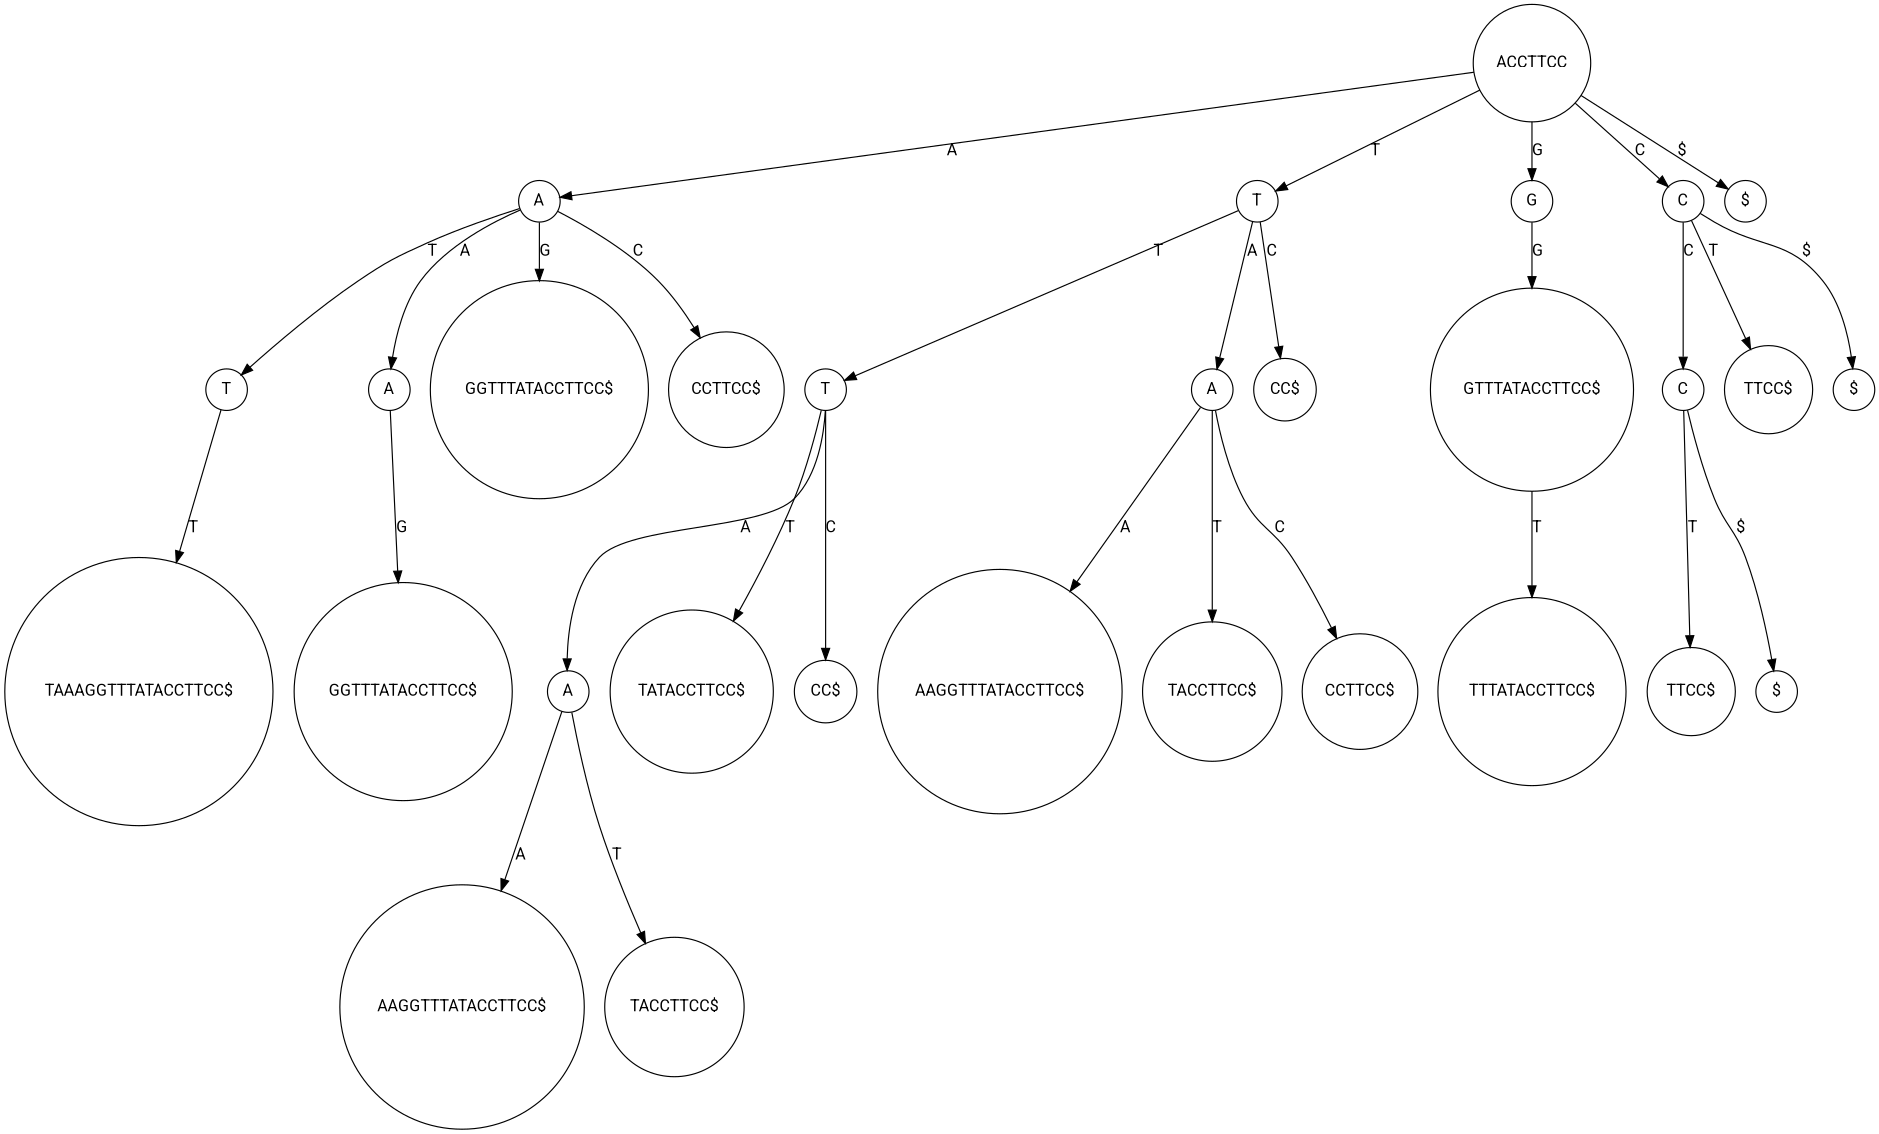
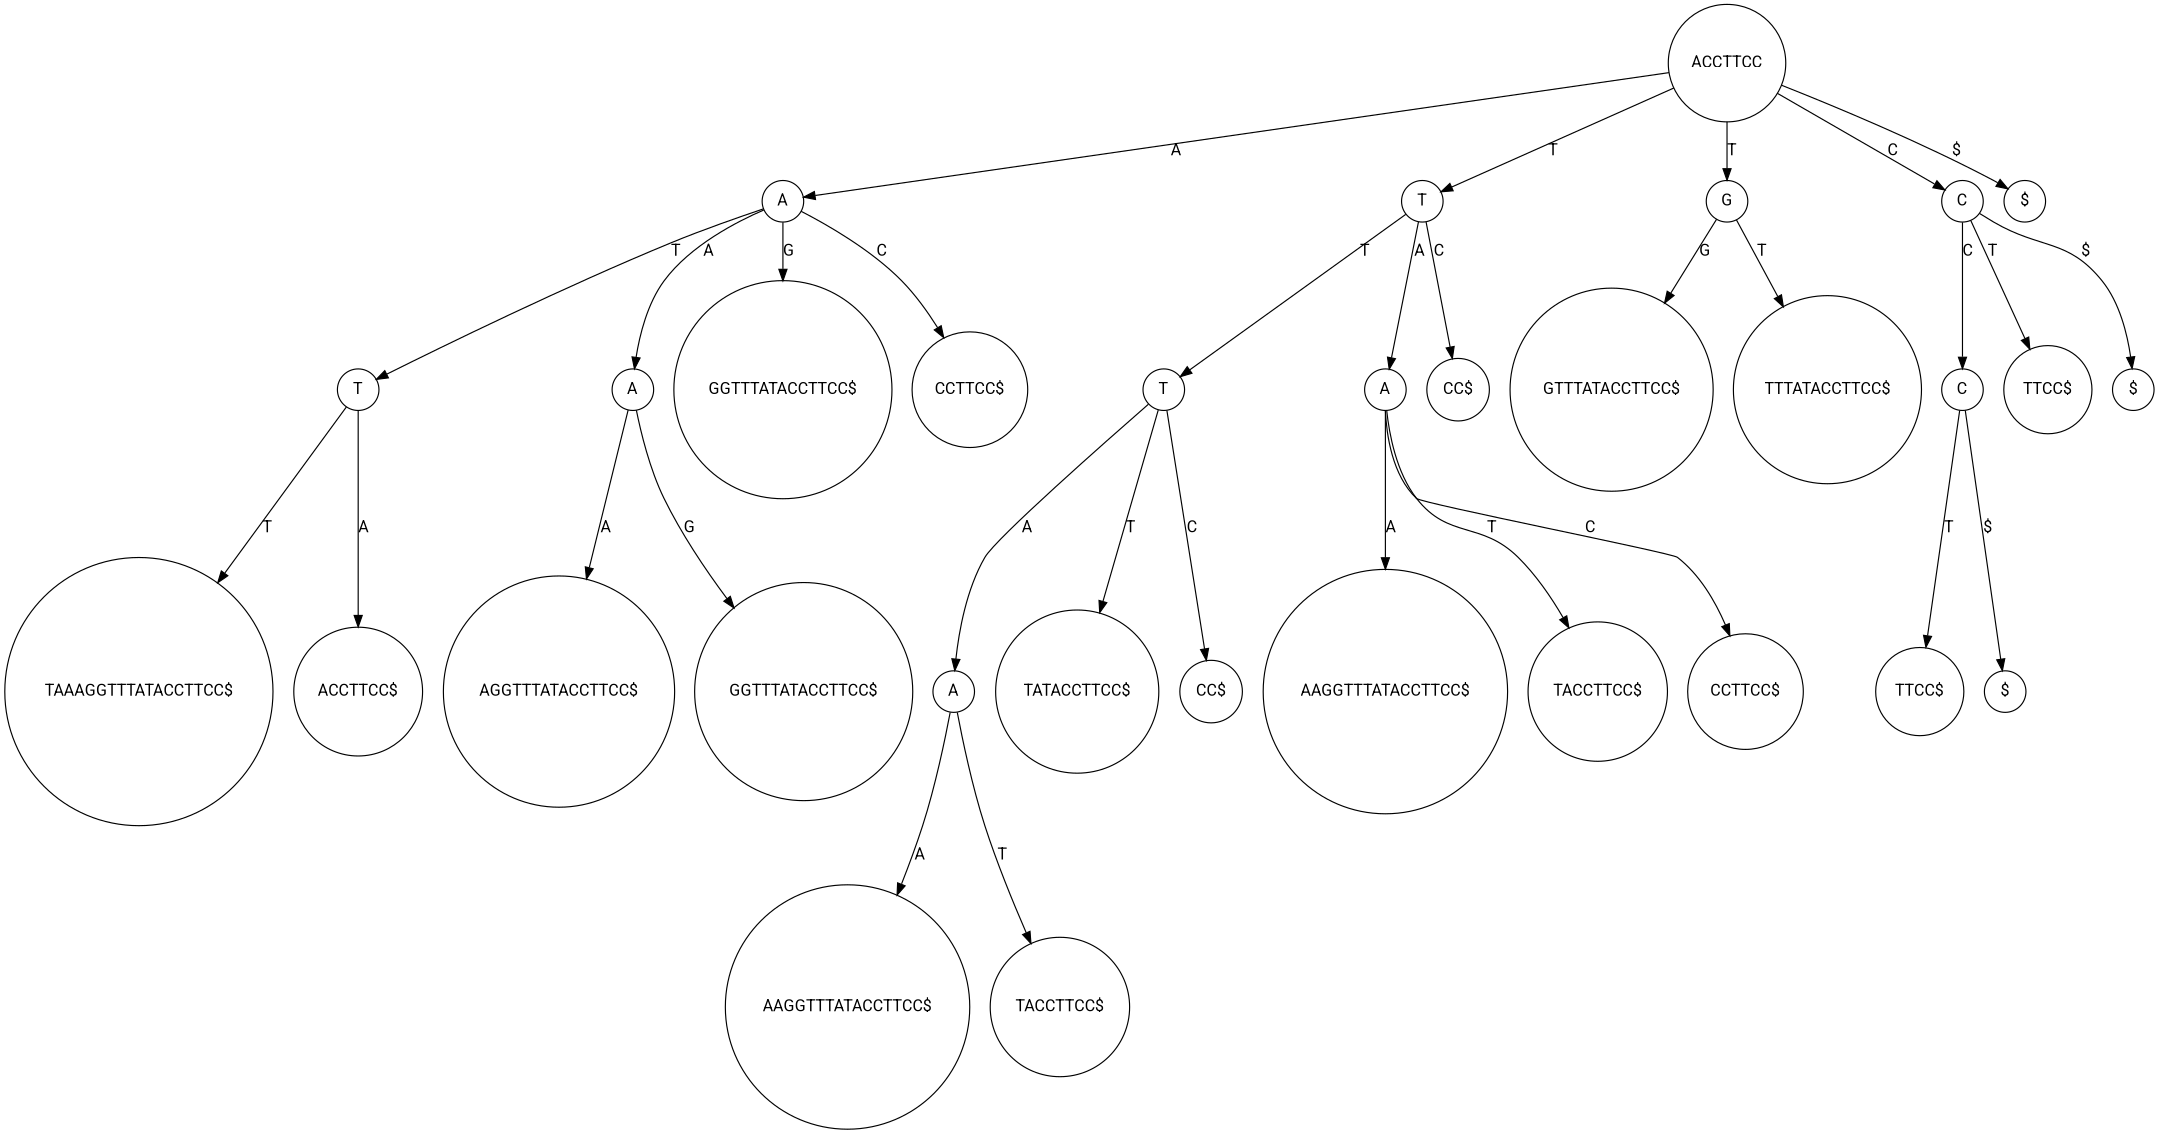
(1538, 151) -> (1732, 151)
(1532, 538) -> (1757, 258)
none -> (358, 692)
none -> (559, 692)
